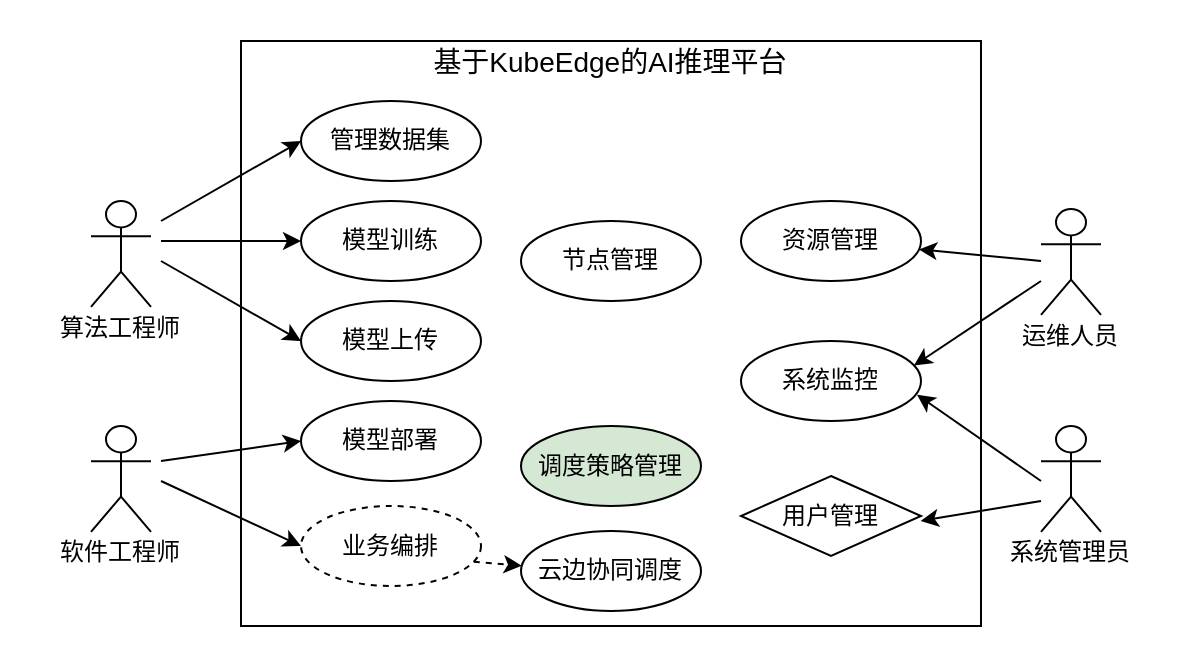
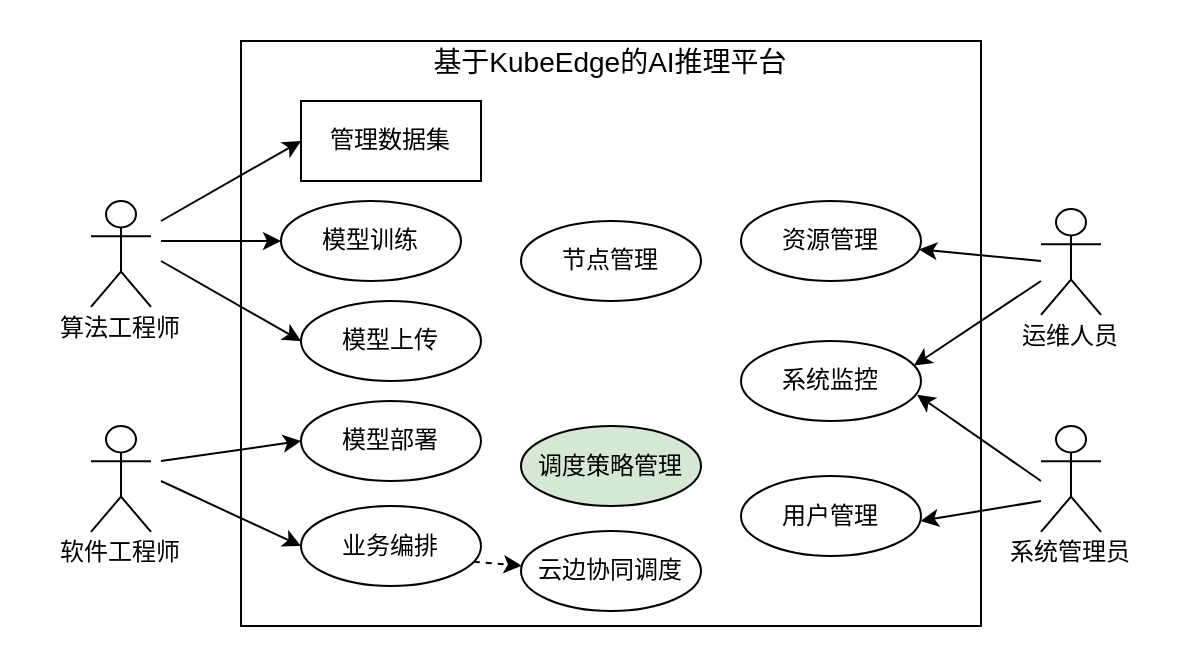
(391, 141) -> (391, 141)
(391, 241) -> (371, 241)
(831, 516) -> (831, 516)
(391, 546) -> (391, 546)
